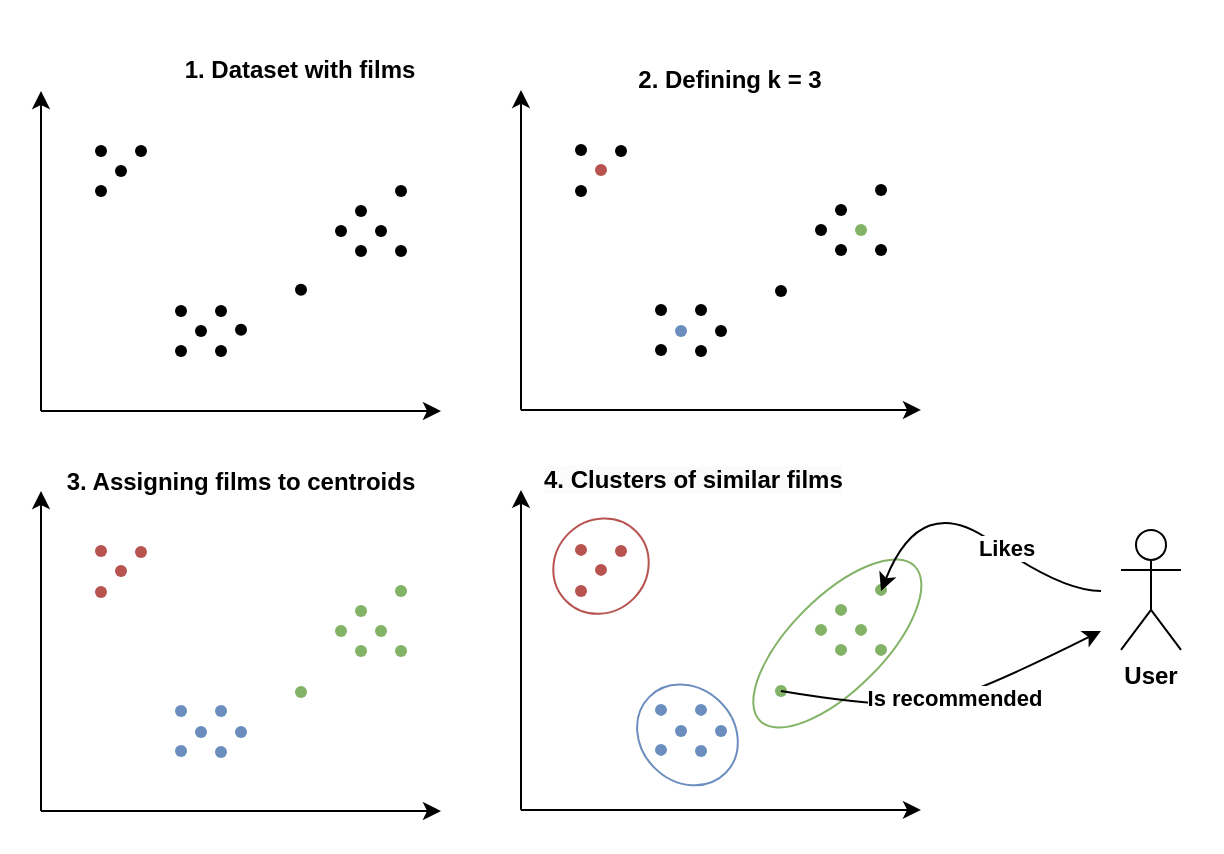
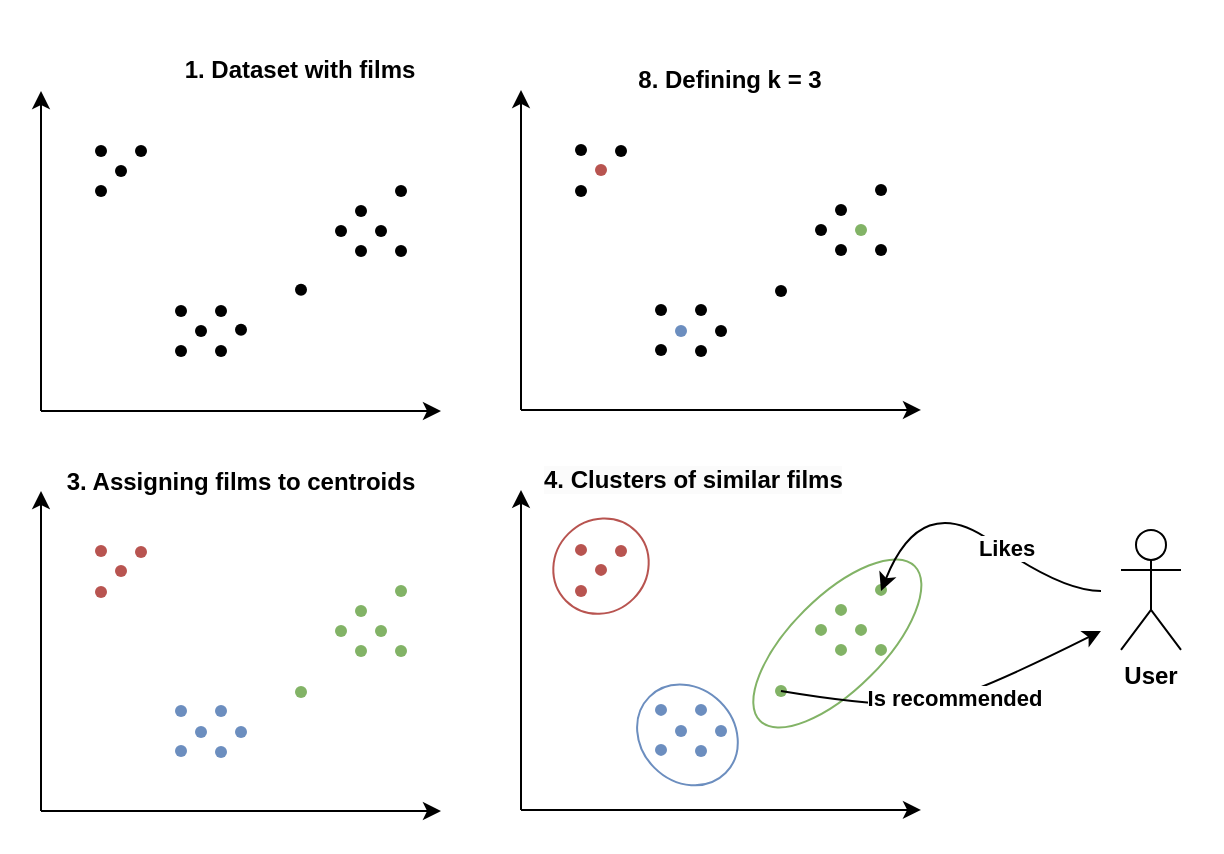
(731, 81) -> (731, 81)
